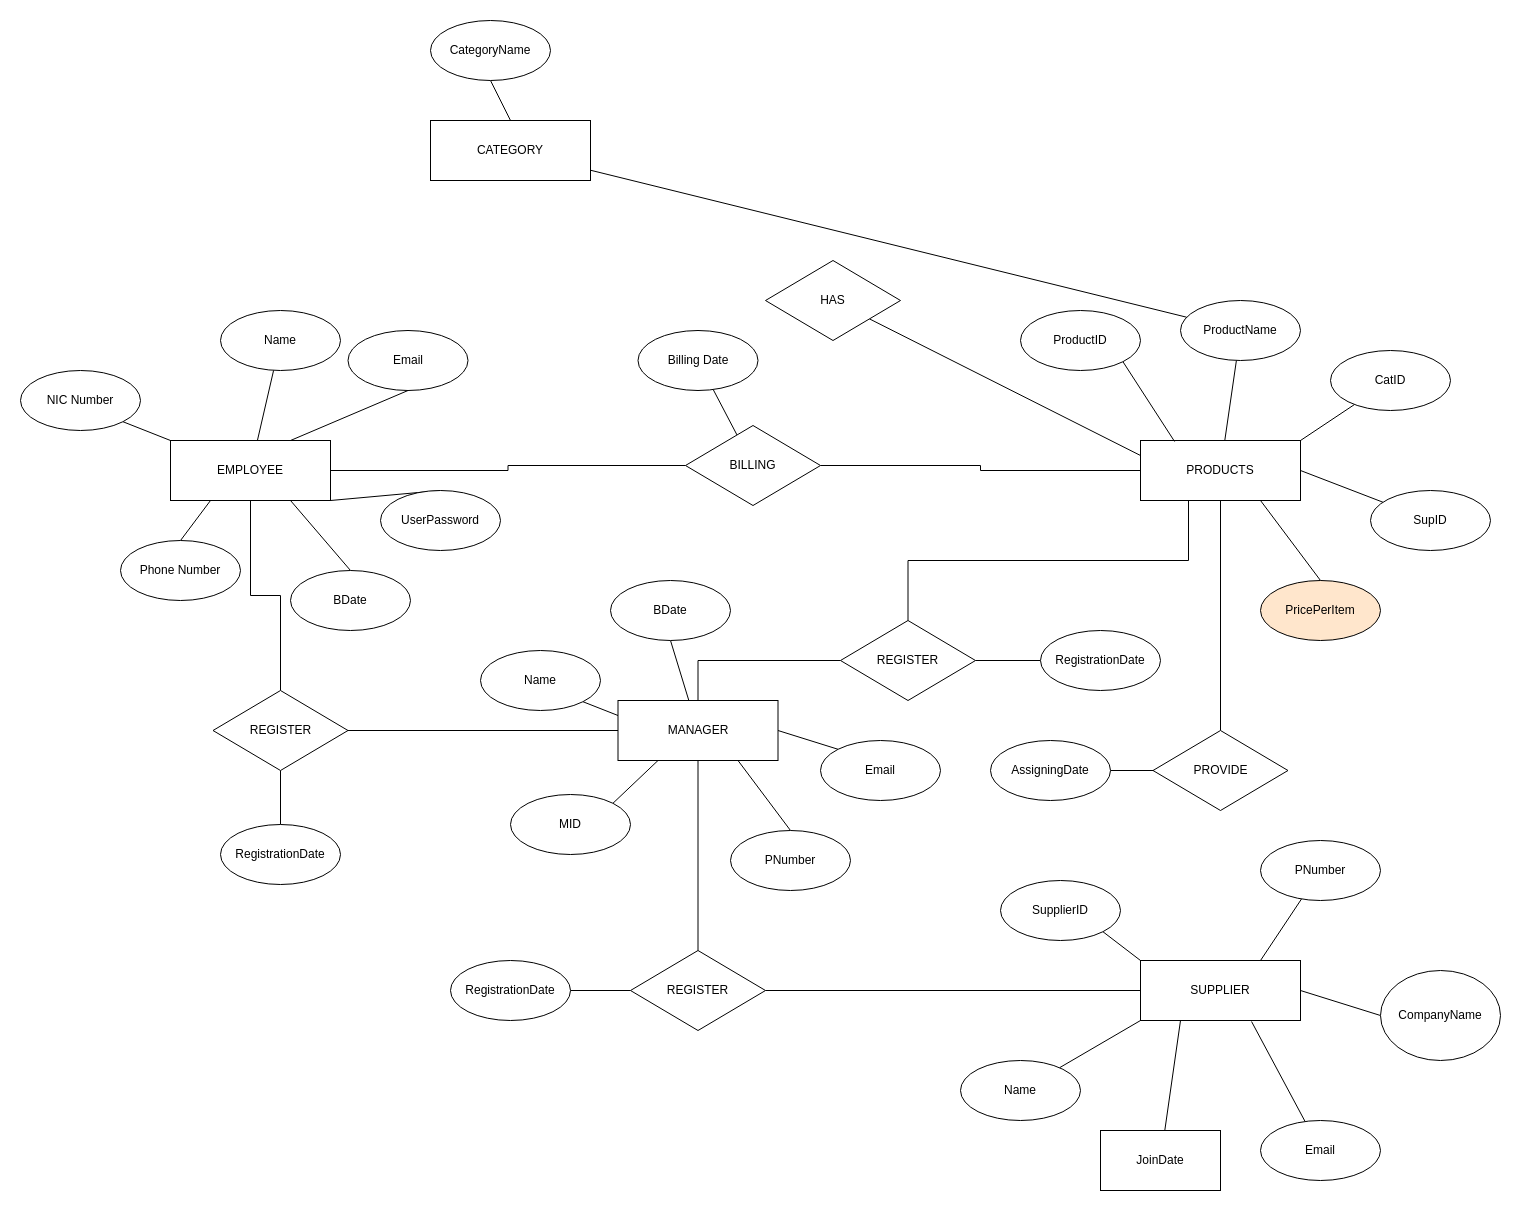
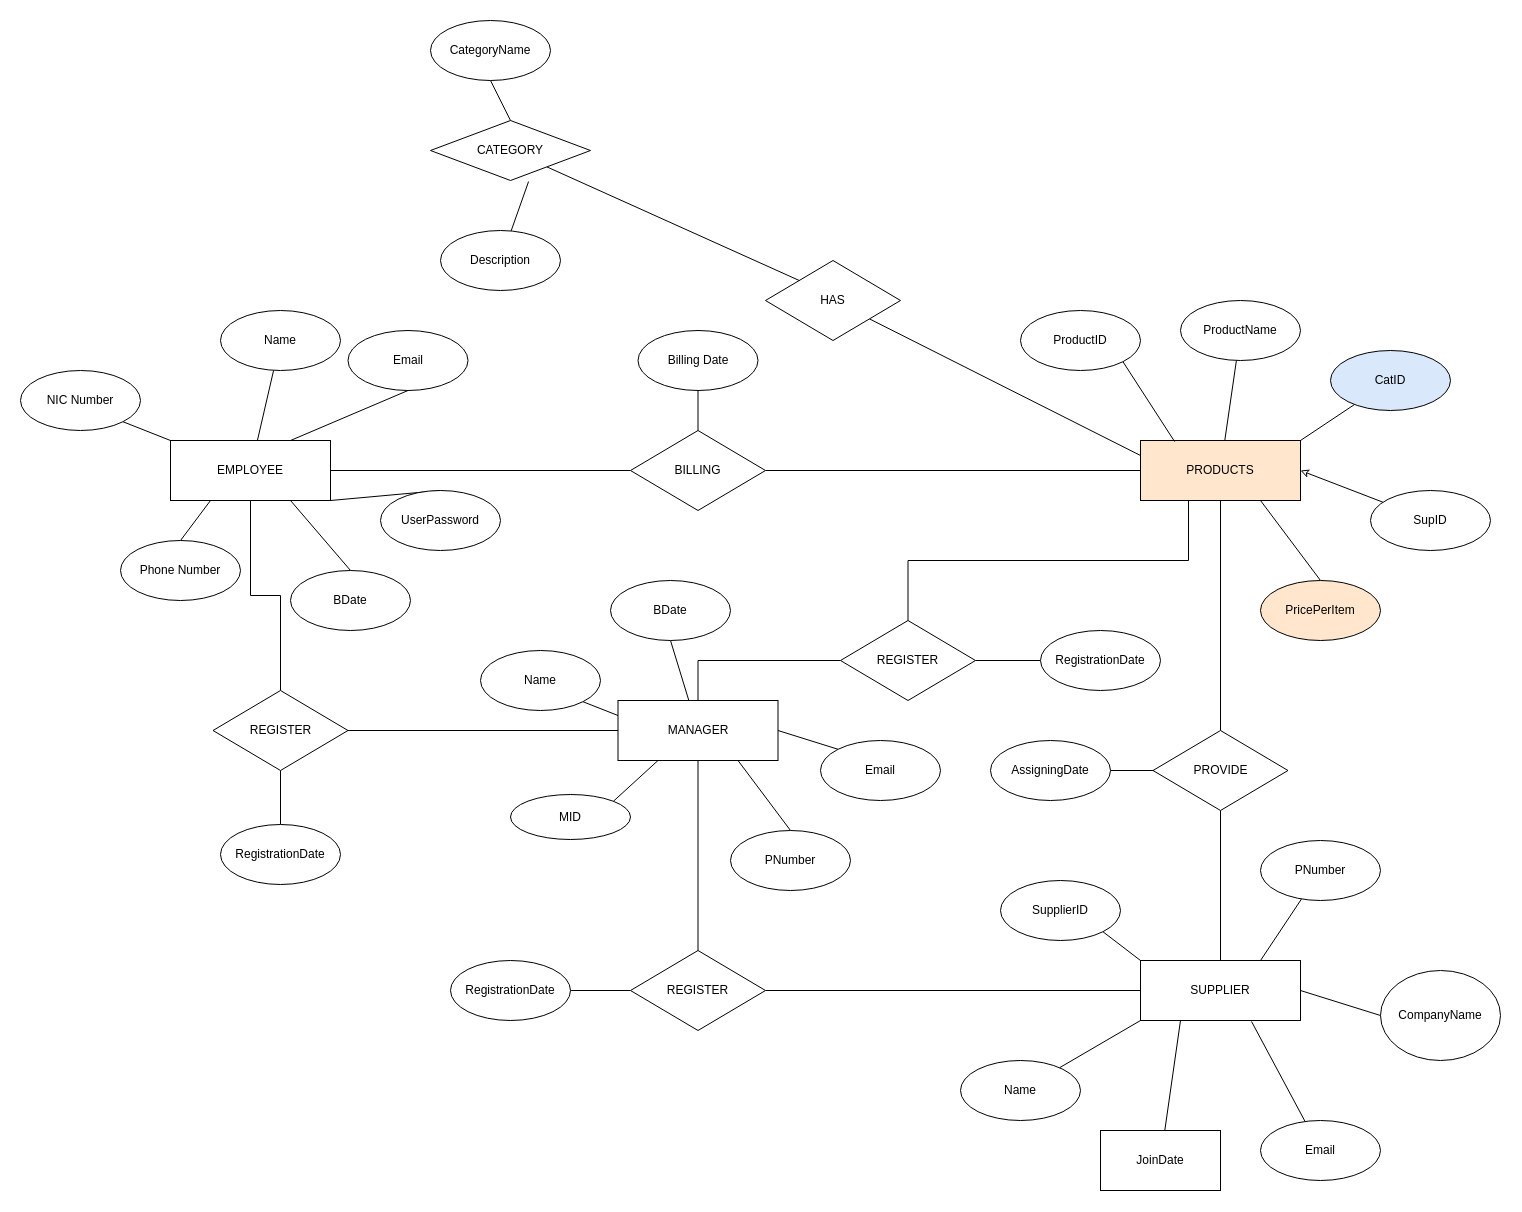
(511, 151) -> (511, 151)
none -> (520, 206)
(889, 244) -> (673, 224)
none -> (501, 261)
(1391, 381) -> (1391, 381)
(753, 466) -> (698, 471)
(1221, 471) -> (1221, 471)
(1304, 472) -> (1307, 473)
(571, 825) -> (571, 817)
none -> (1221, 886)
